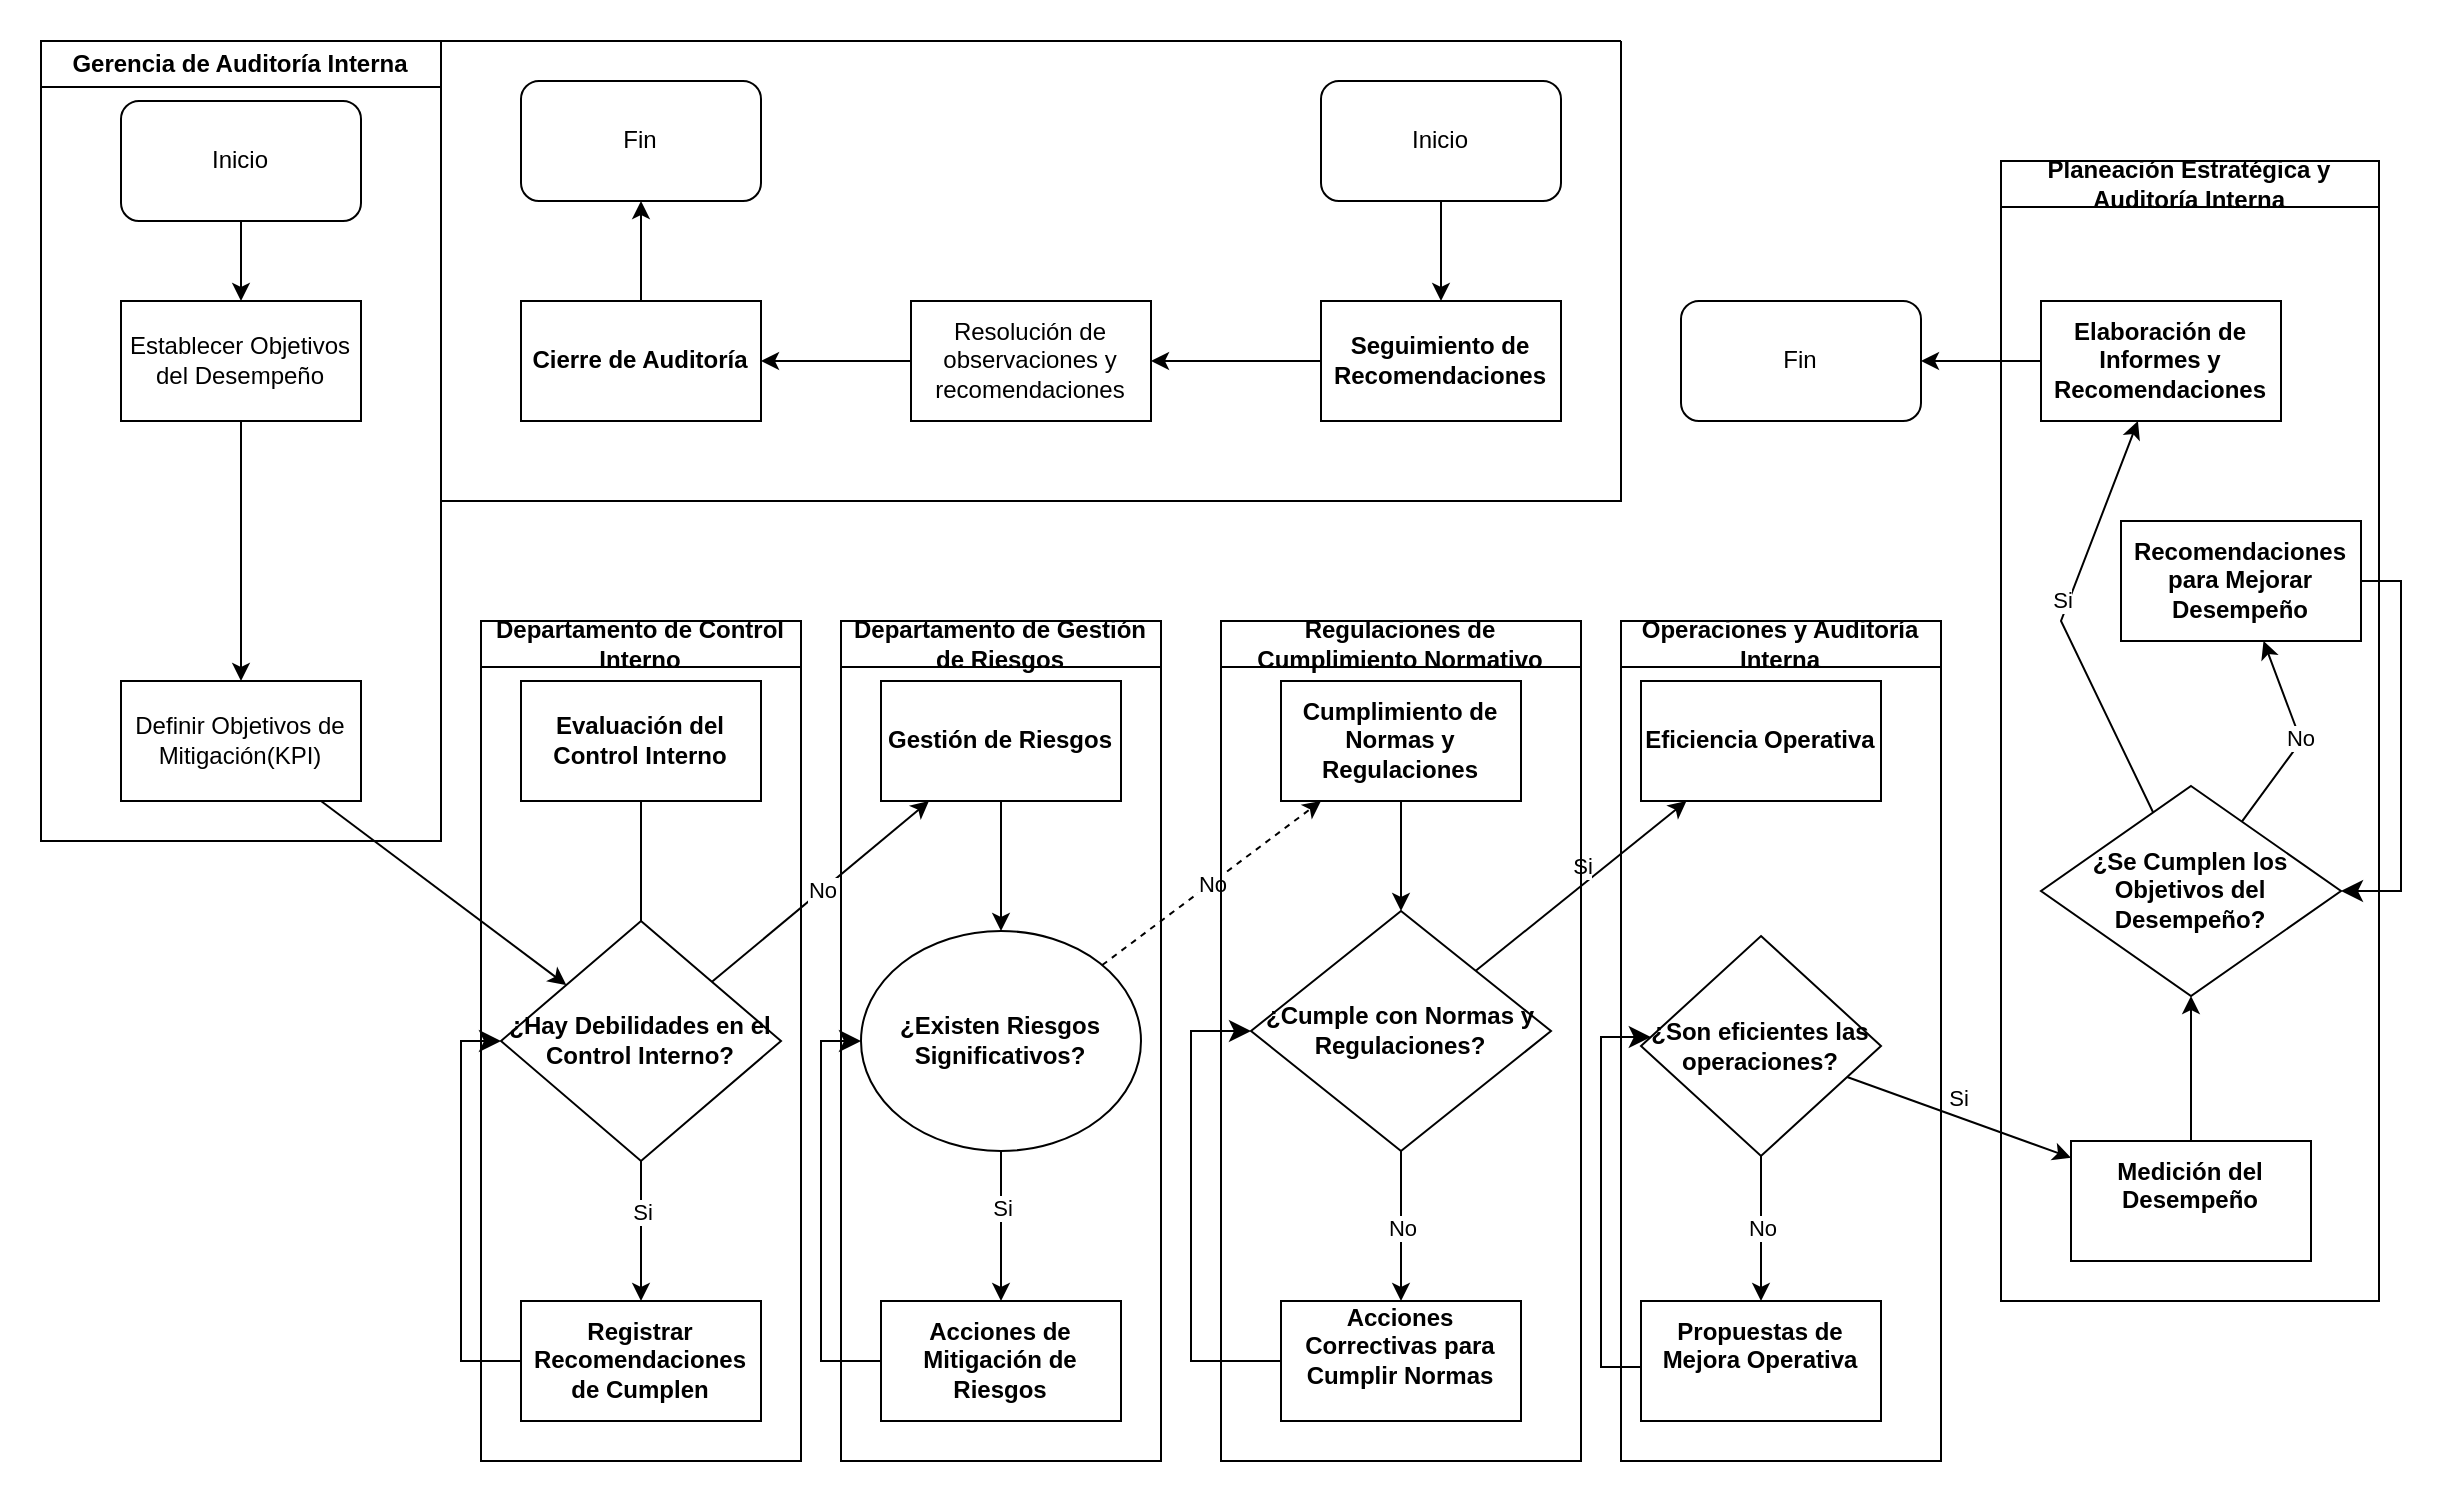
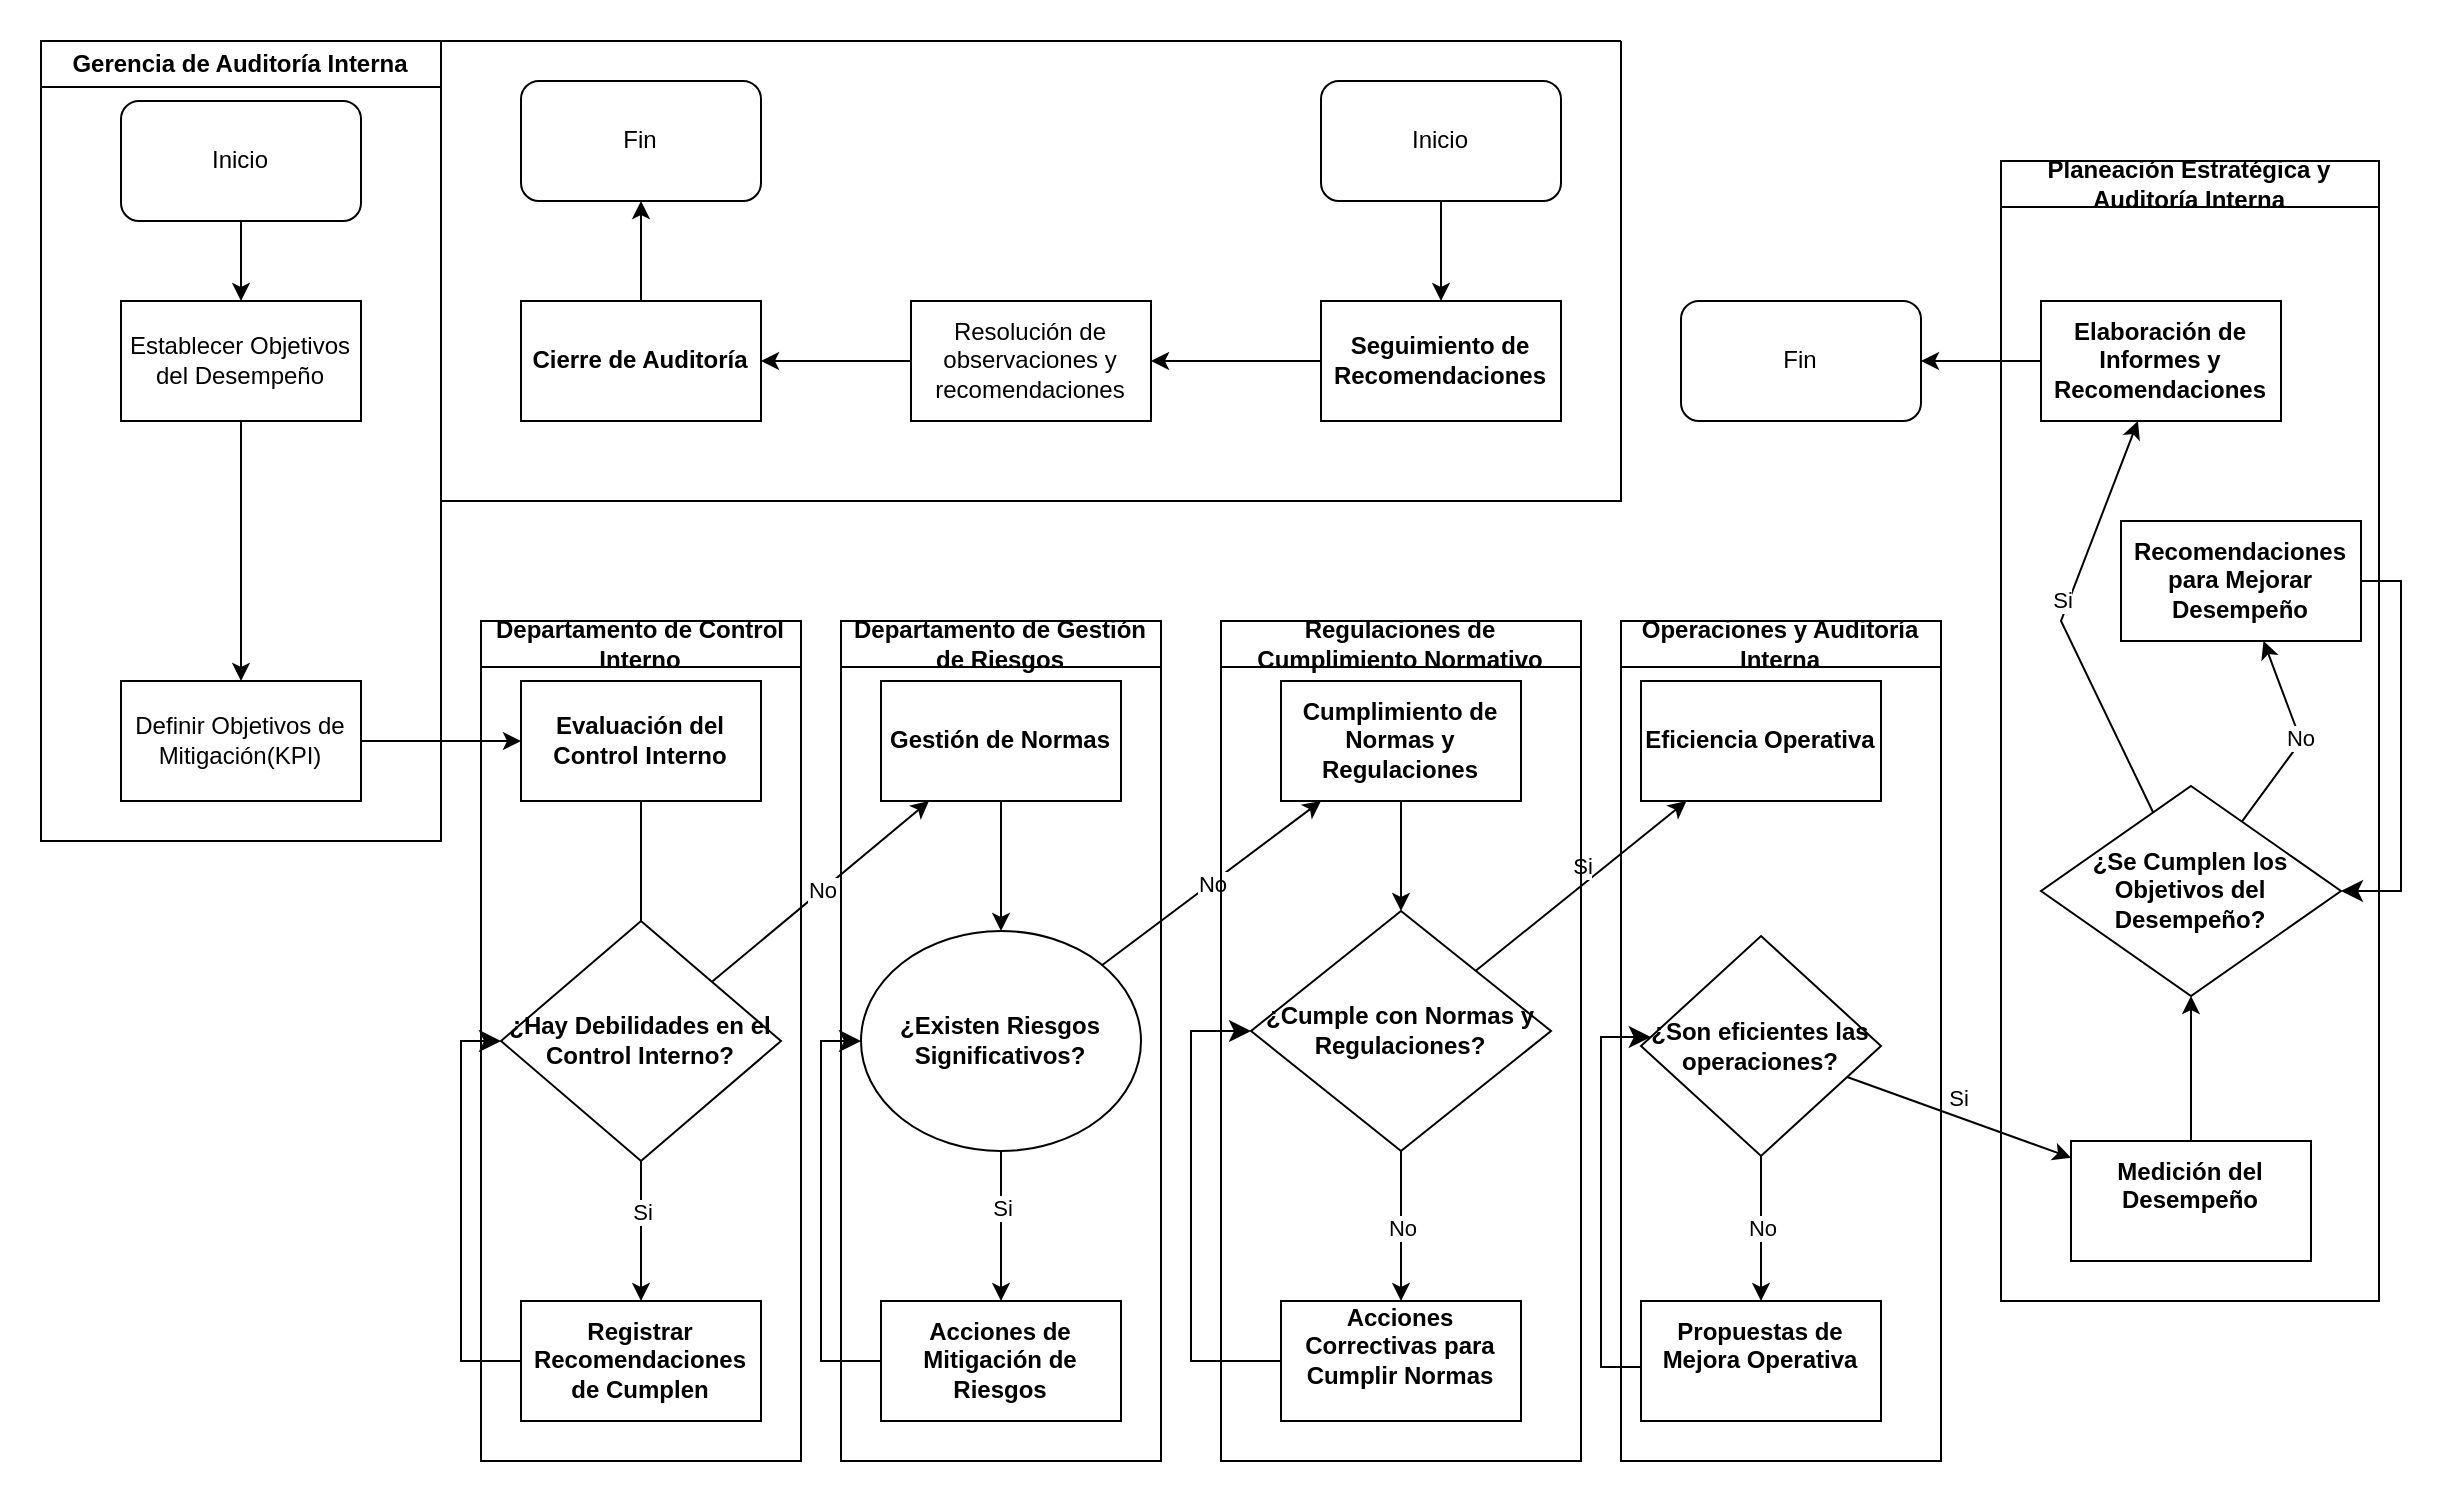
(1001, 741) -> (1001, 741)
(1267, 842) -> (1267, 842)
(429, 882) -> (434, 741)
